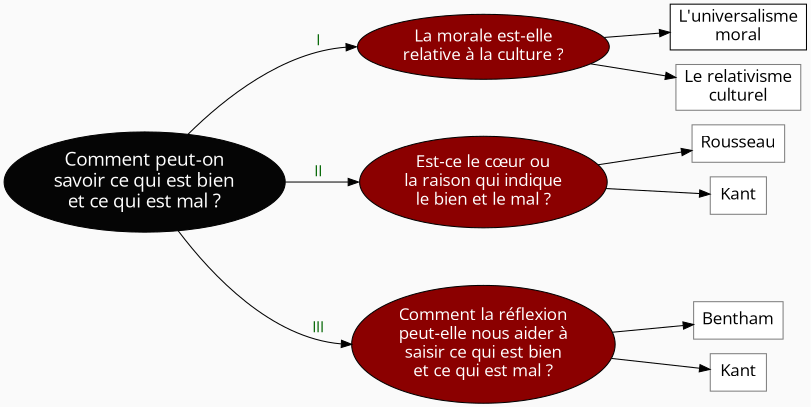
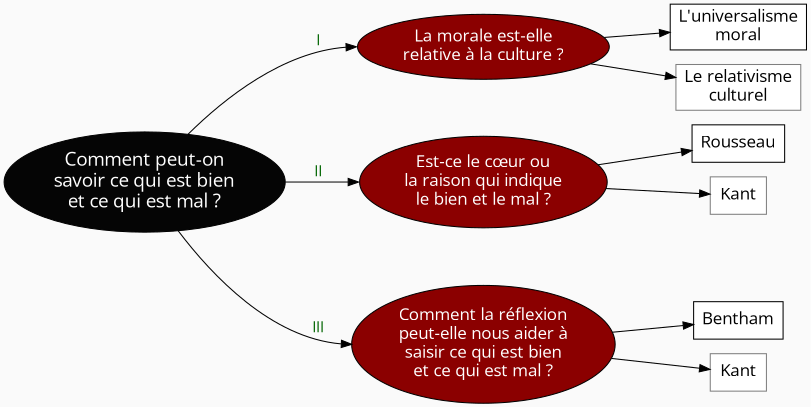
(738, 144) -> (738, 144)
(738, 320) -> (738, 320)
